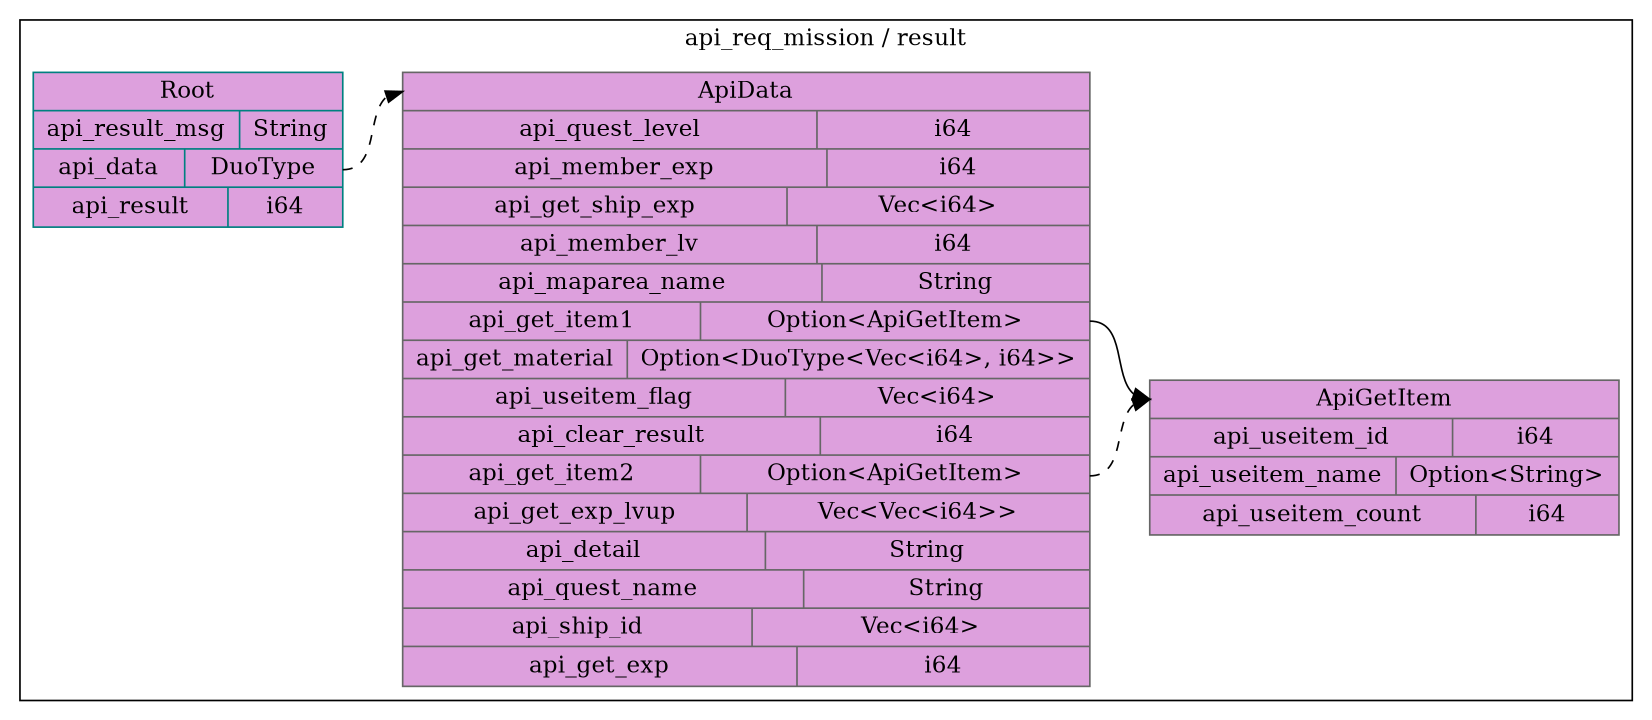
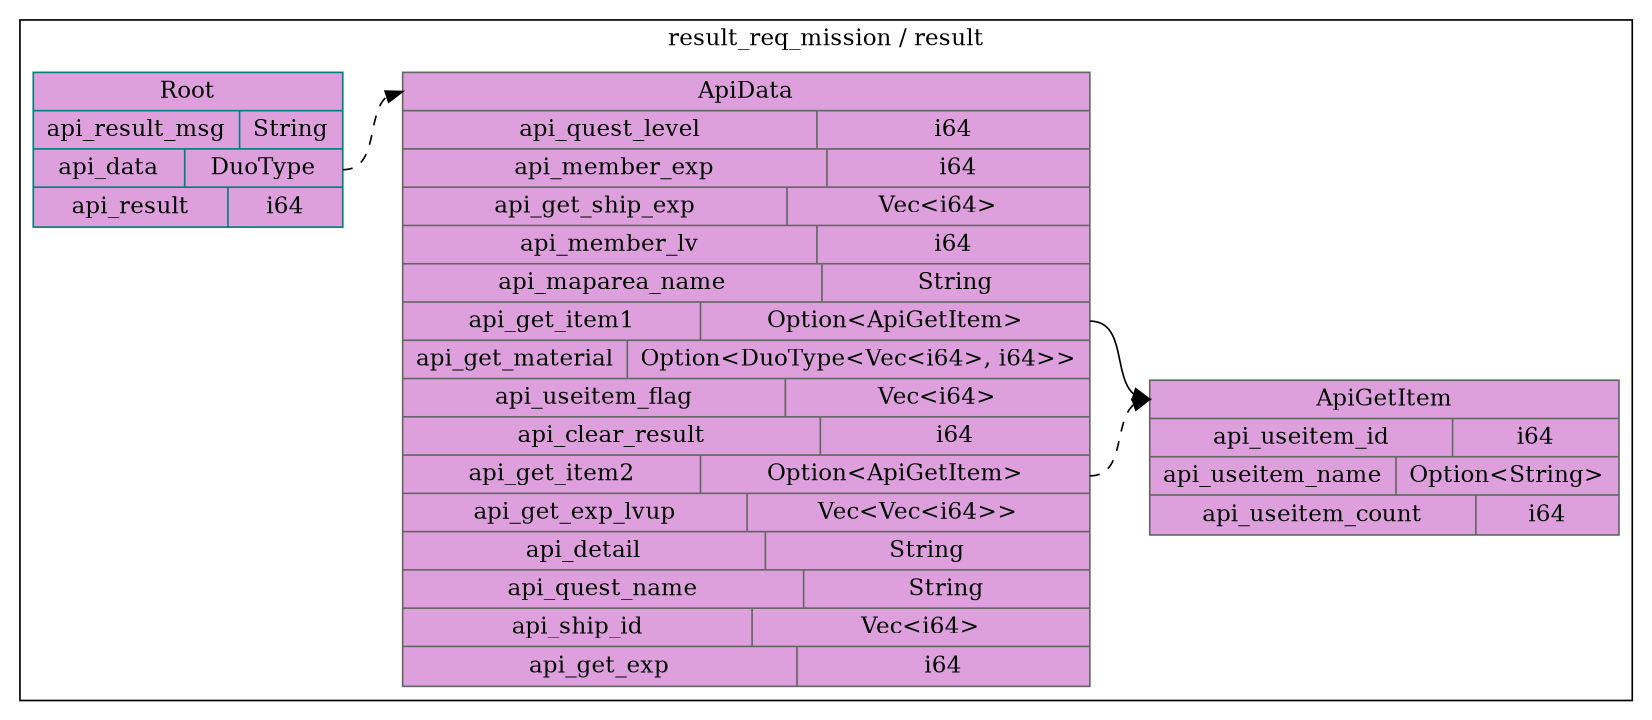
(826, 39) -> (826, 39)
